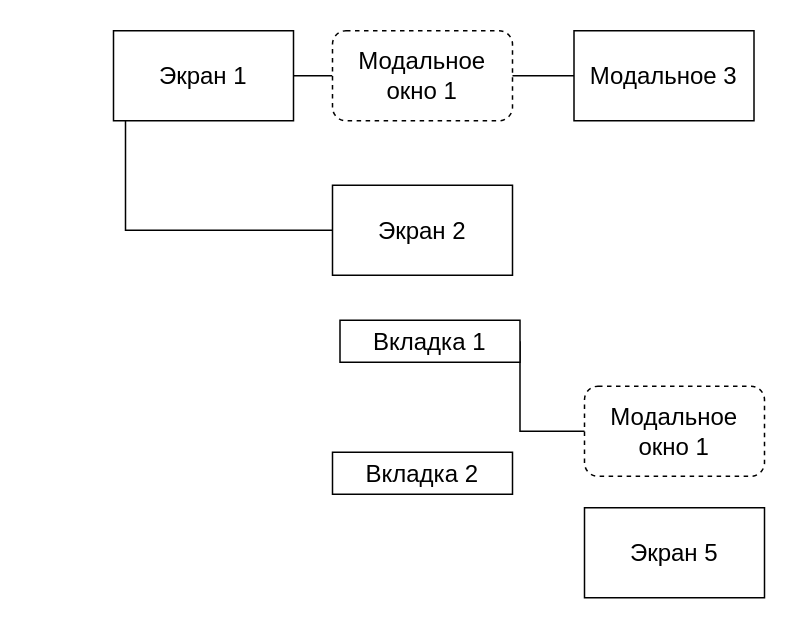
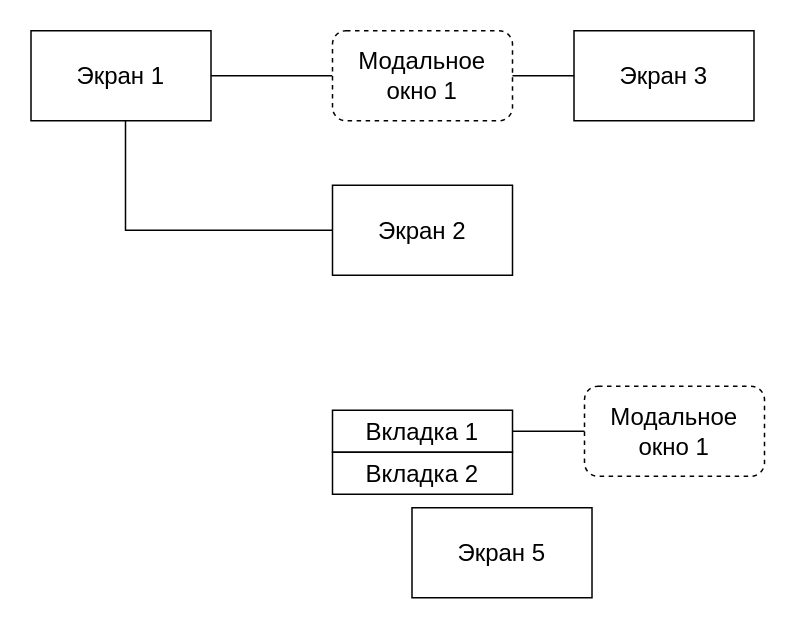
(203, 76) -> (121, 76)
(664, 76) -> (664, 76)
(430, 341) -> (422, 431)
(674, 553) -> (502, 553)
